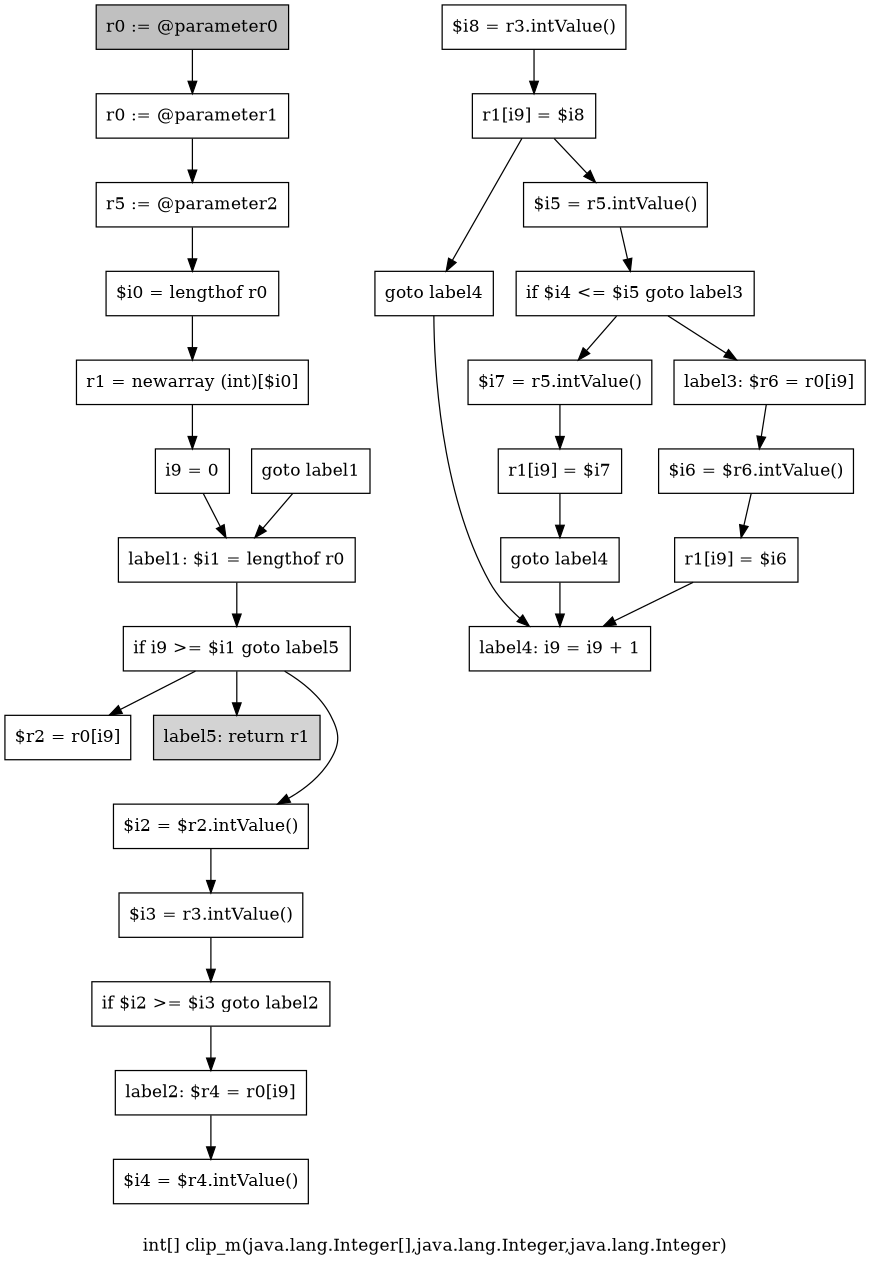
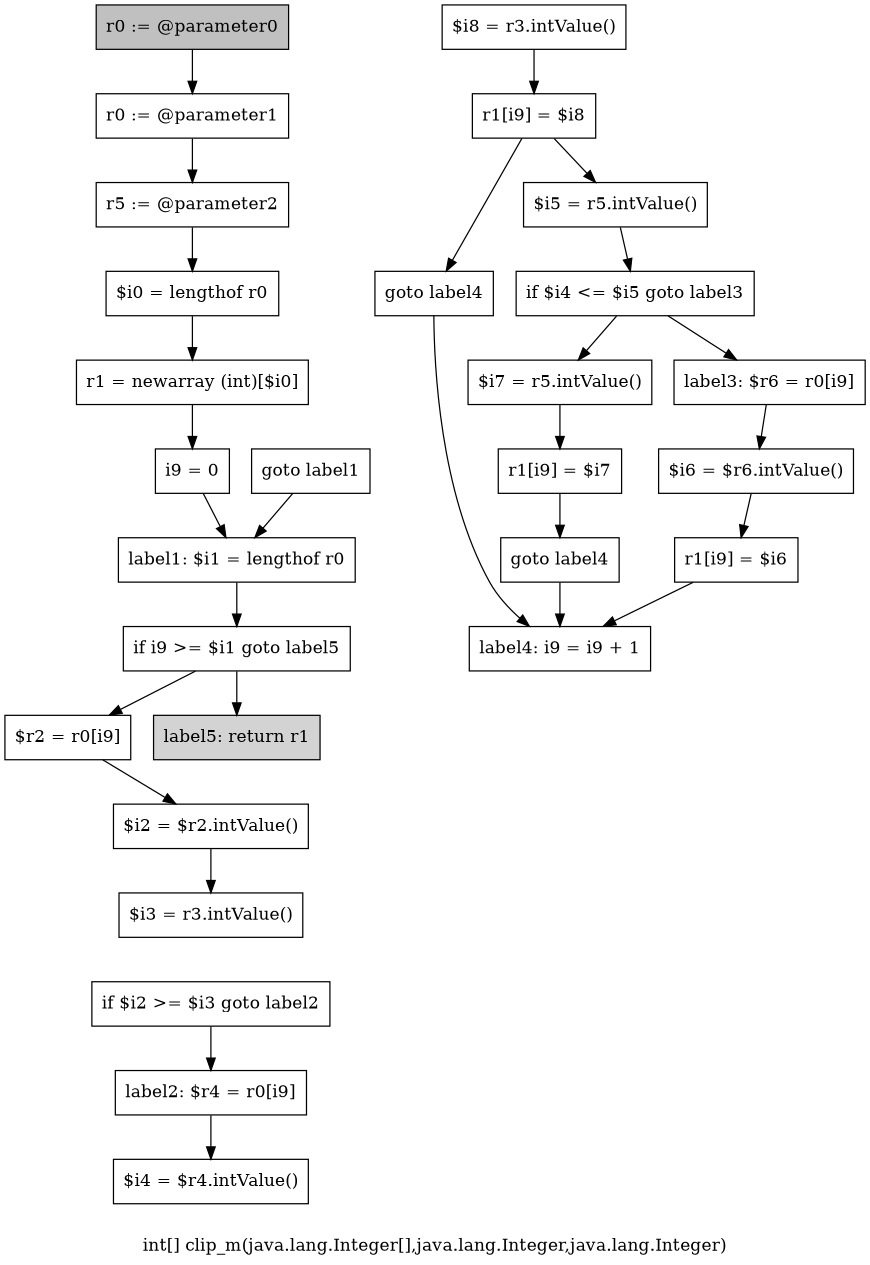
(337, 734) -> (134, 779)
(211, 953) -> none
